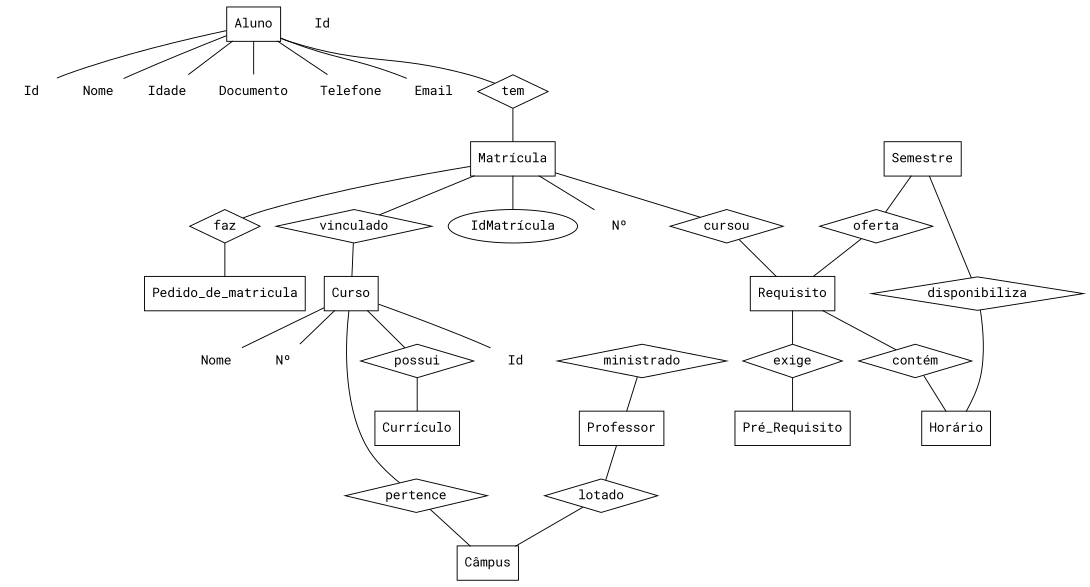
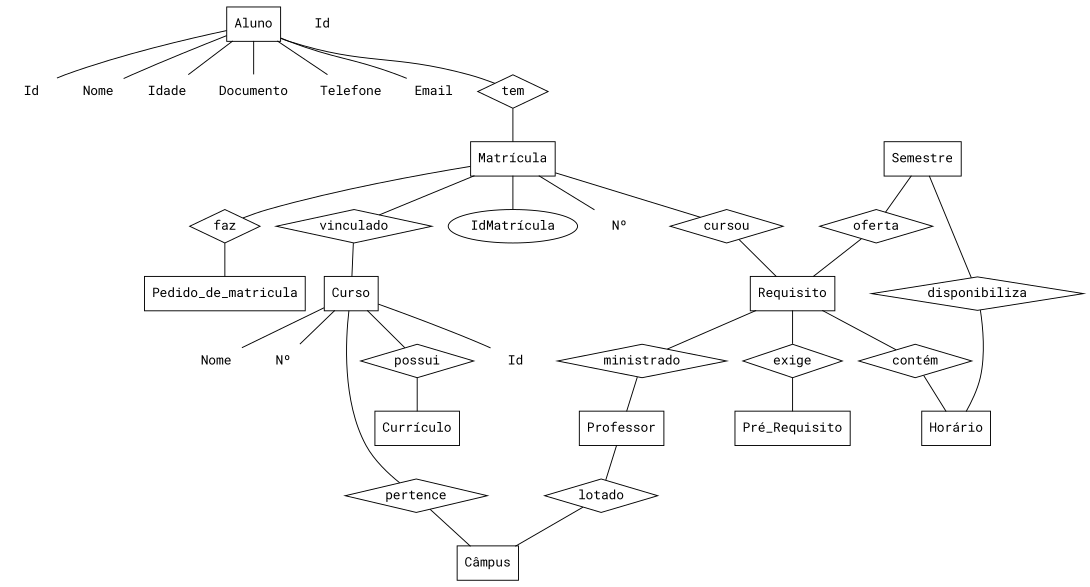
none -> (712, 330)
